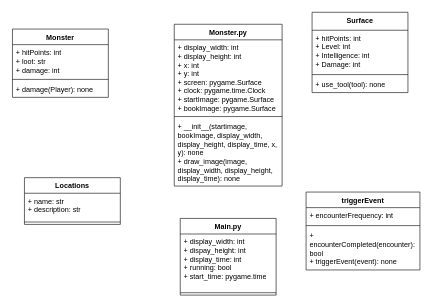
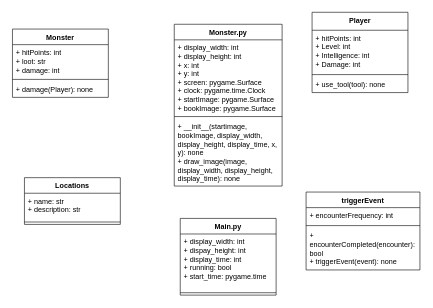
(360, 21) -> (360, 21)
